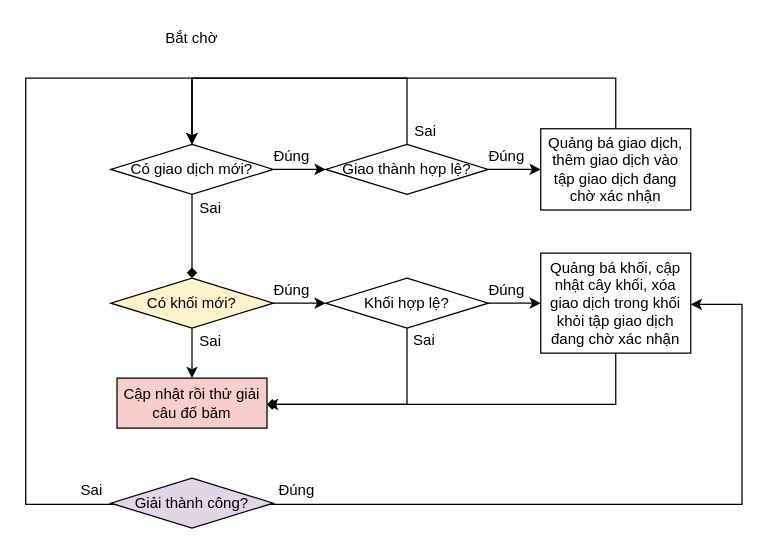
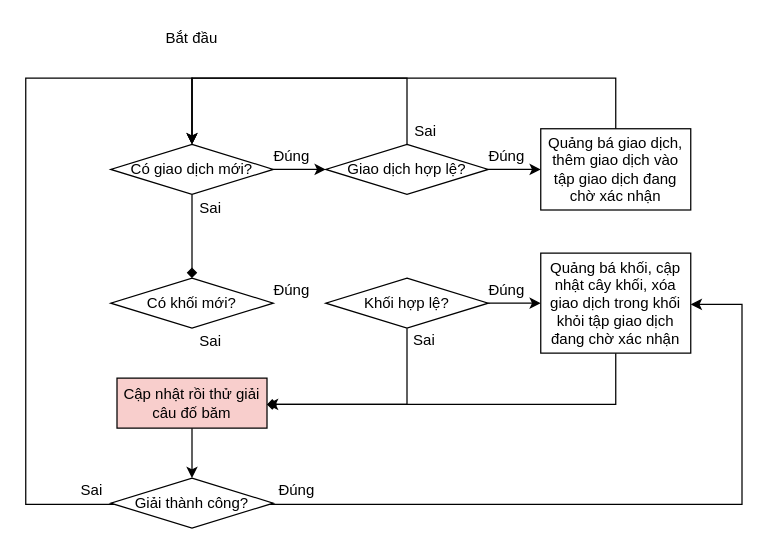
(192, 38) -> (192, 38)
(407, 169) -> (407, 169)
(192, 303) -> (192, 303)
(295, 303) -> none
(192, 349) -> none
none -> (192, 449)
(192, 503) -> (192, 503)
(114, 504) -> (114, 504)
